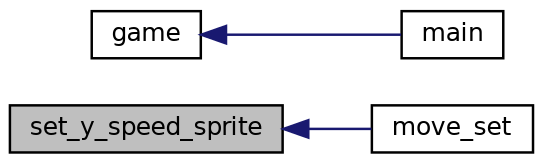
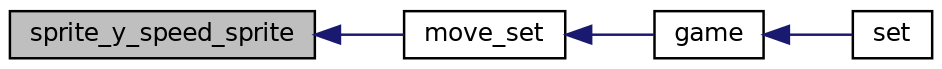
(452, 35) -> (892, 35)
none -> (623, 35)
(146, 129) -> (162, 35)
